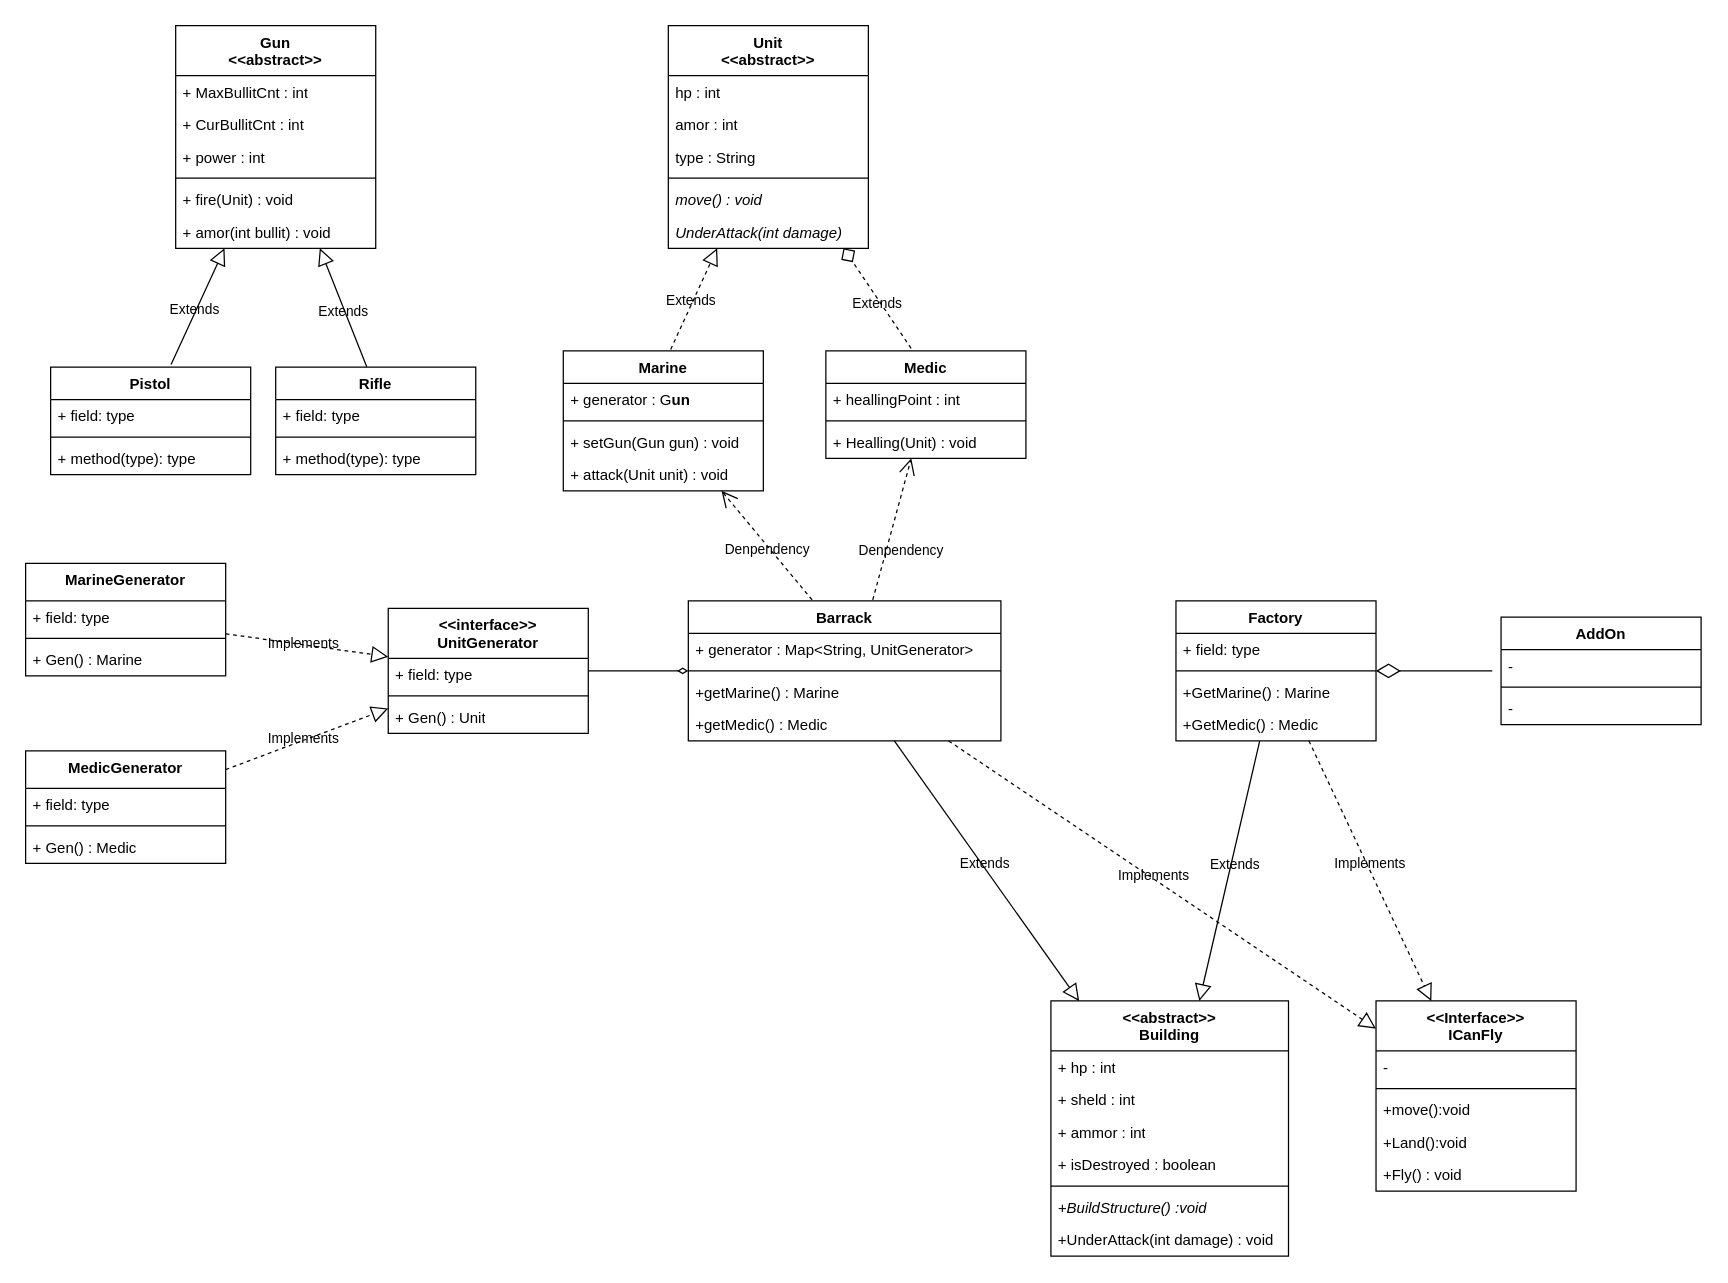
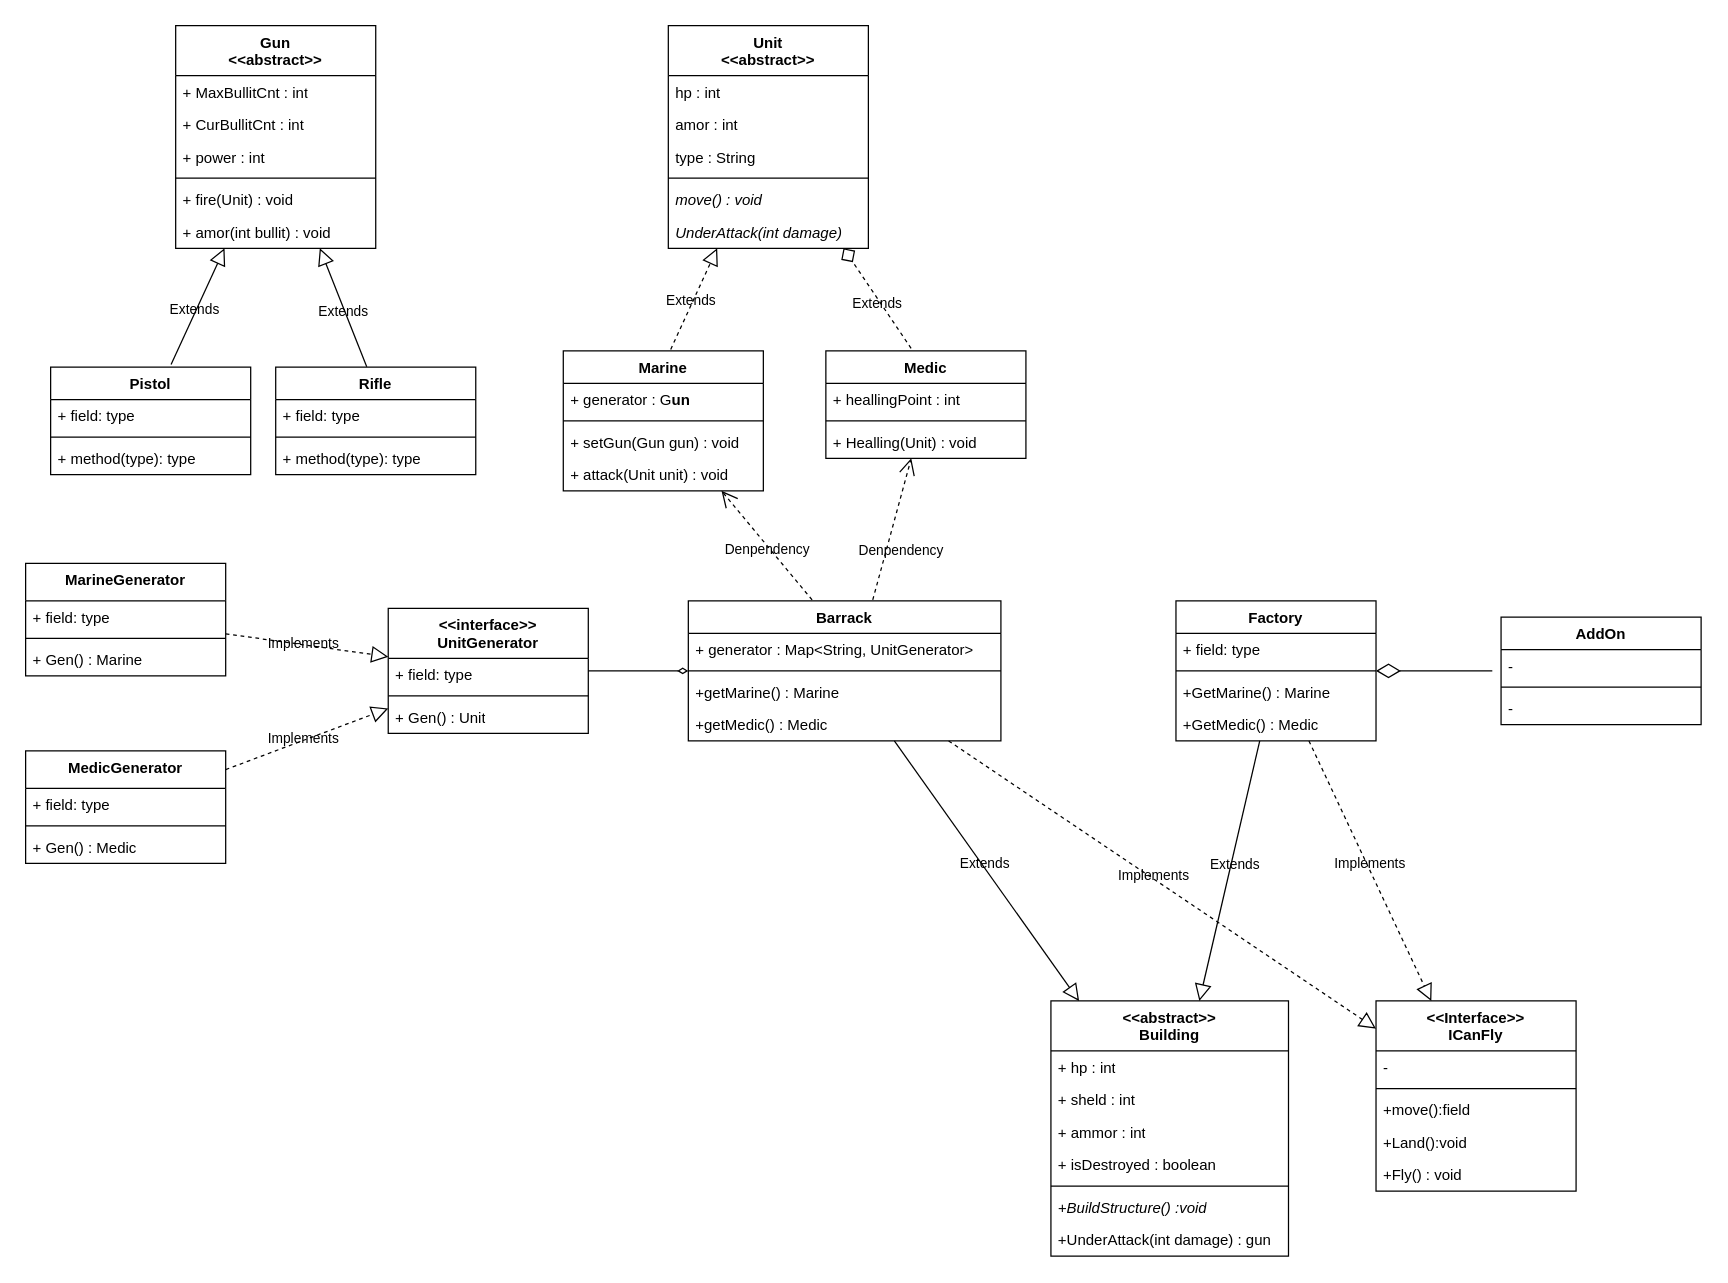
(1430, 1111) -> (1432, 1111)
(1171, 1250) -> (1171, 1250)
